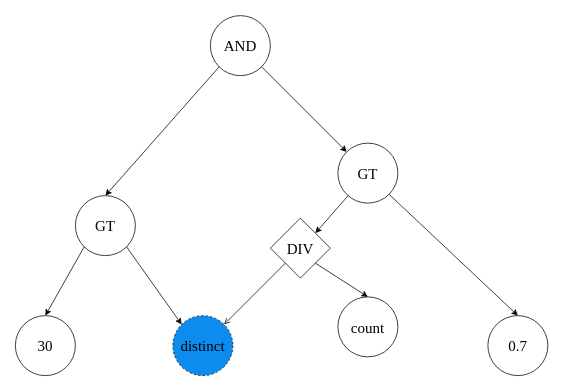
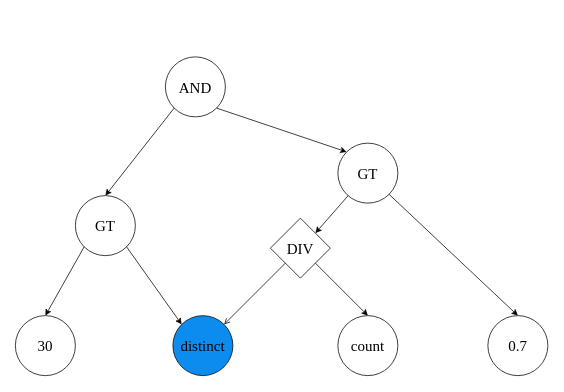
(240, 45) -> (195, 87)
(368, 327) -> (368, 345)
(203, 345) -> (203, 345)
